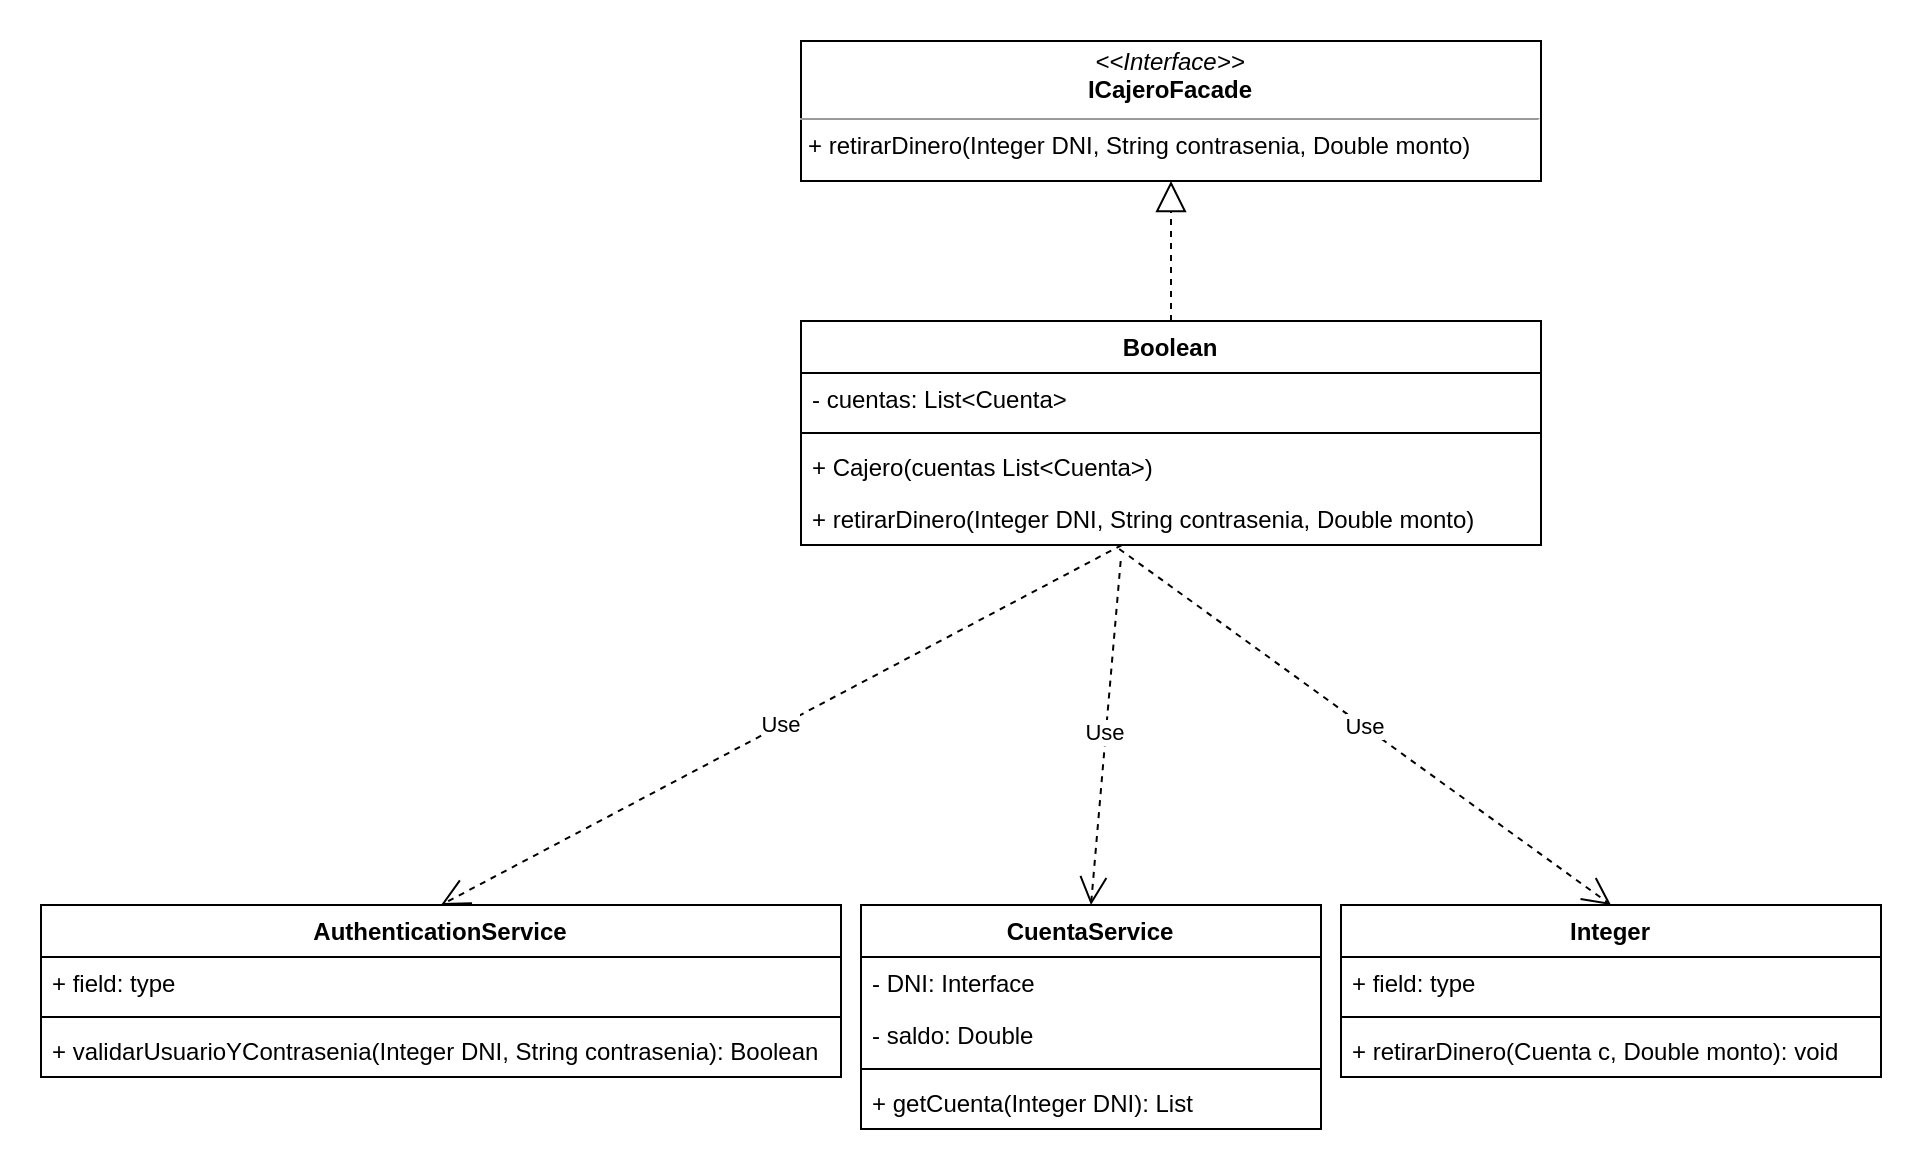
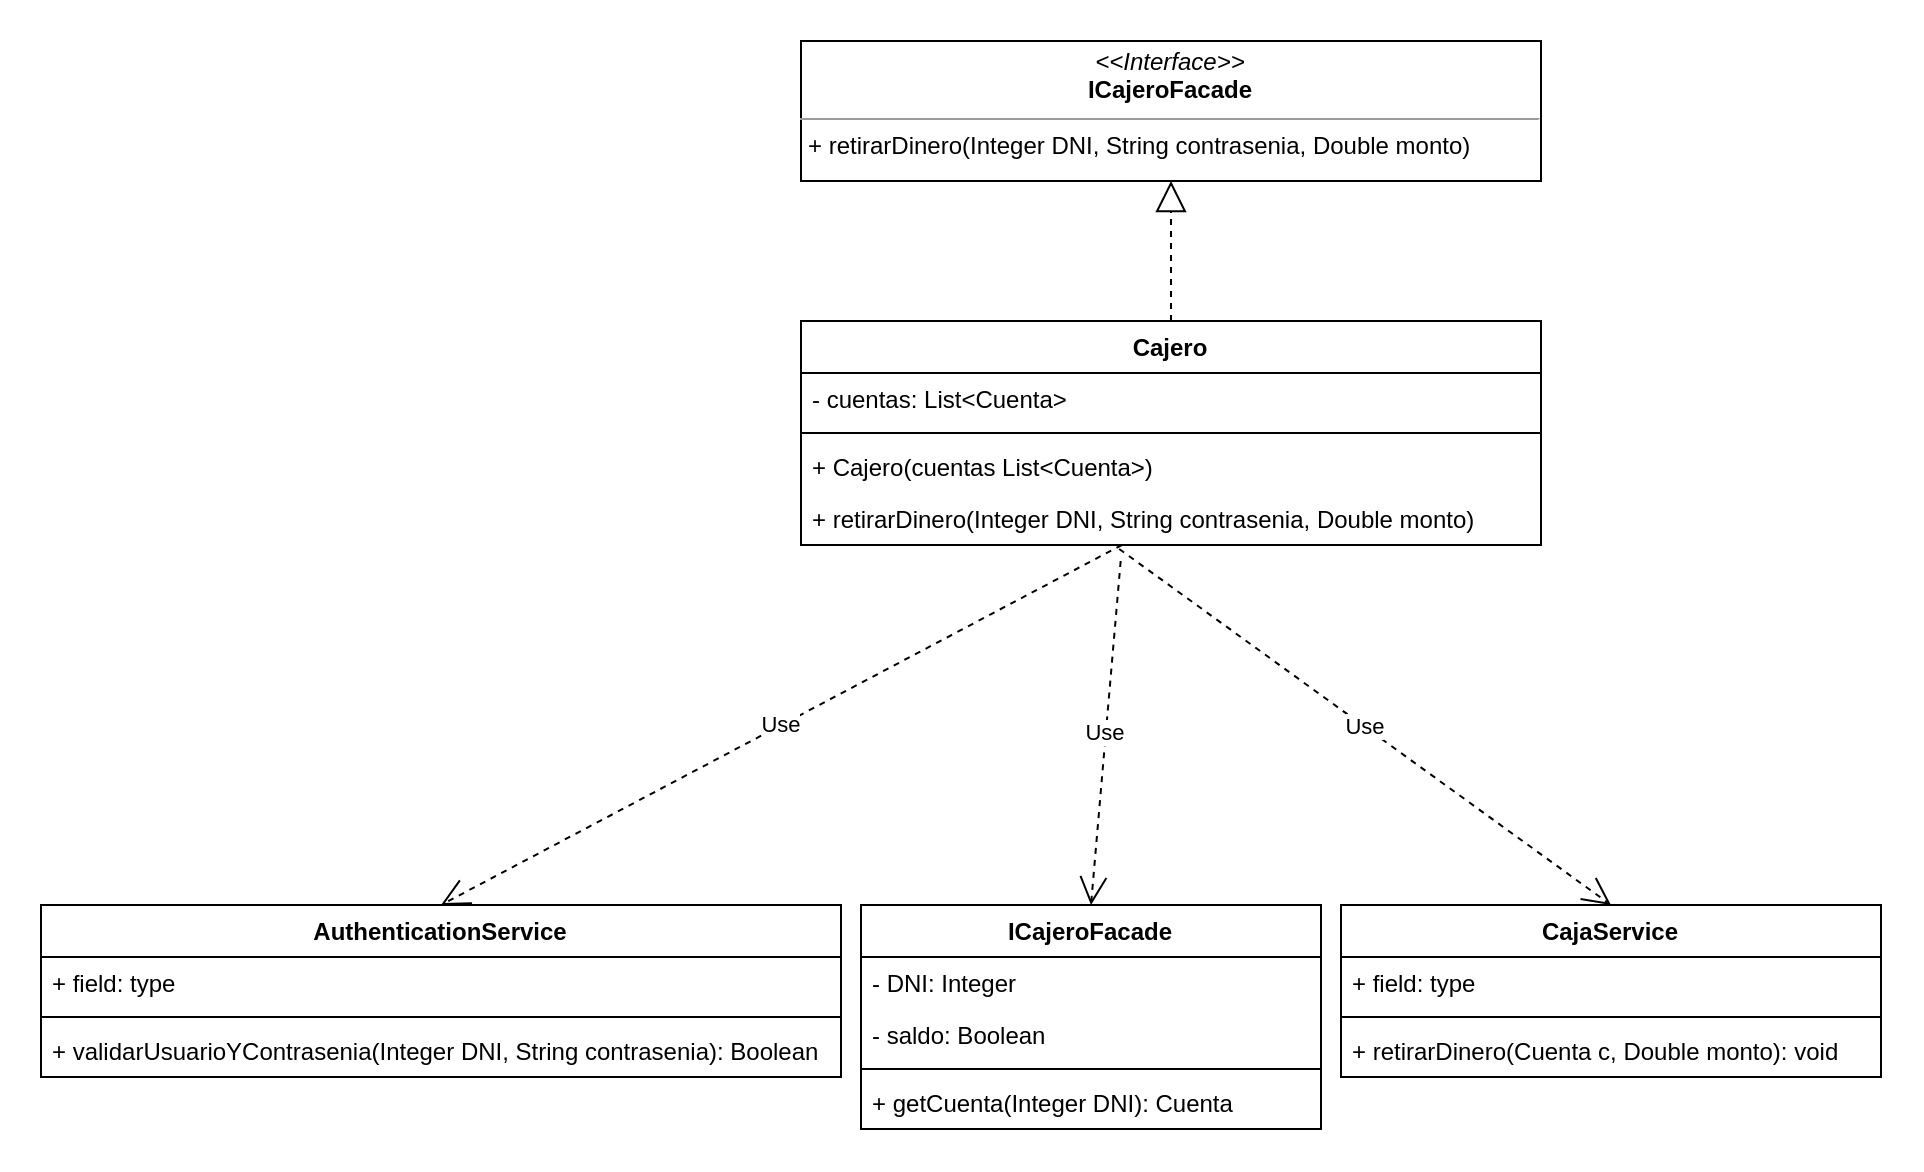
(1170, 348) -> (1170, 348)
(1090, 932) -> (1090, 932)
(1610, 932) -> (1610, 932)
(970, 984) -> (957, 984)
(957, 1036) -> (964, 1036)
(1058, 1104) -> (1075, 1104)
